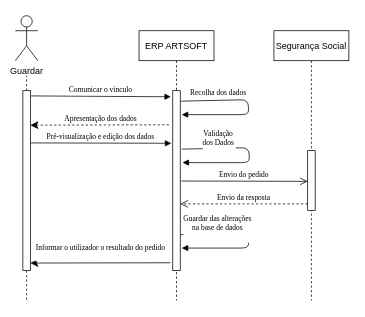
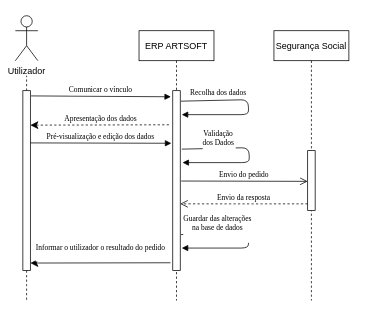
(27, 71) -> (27, 71)
